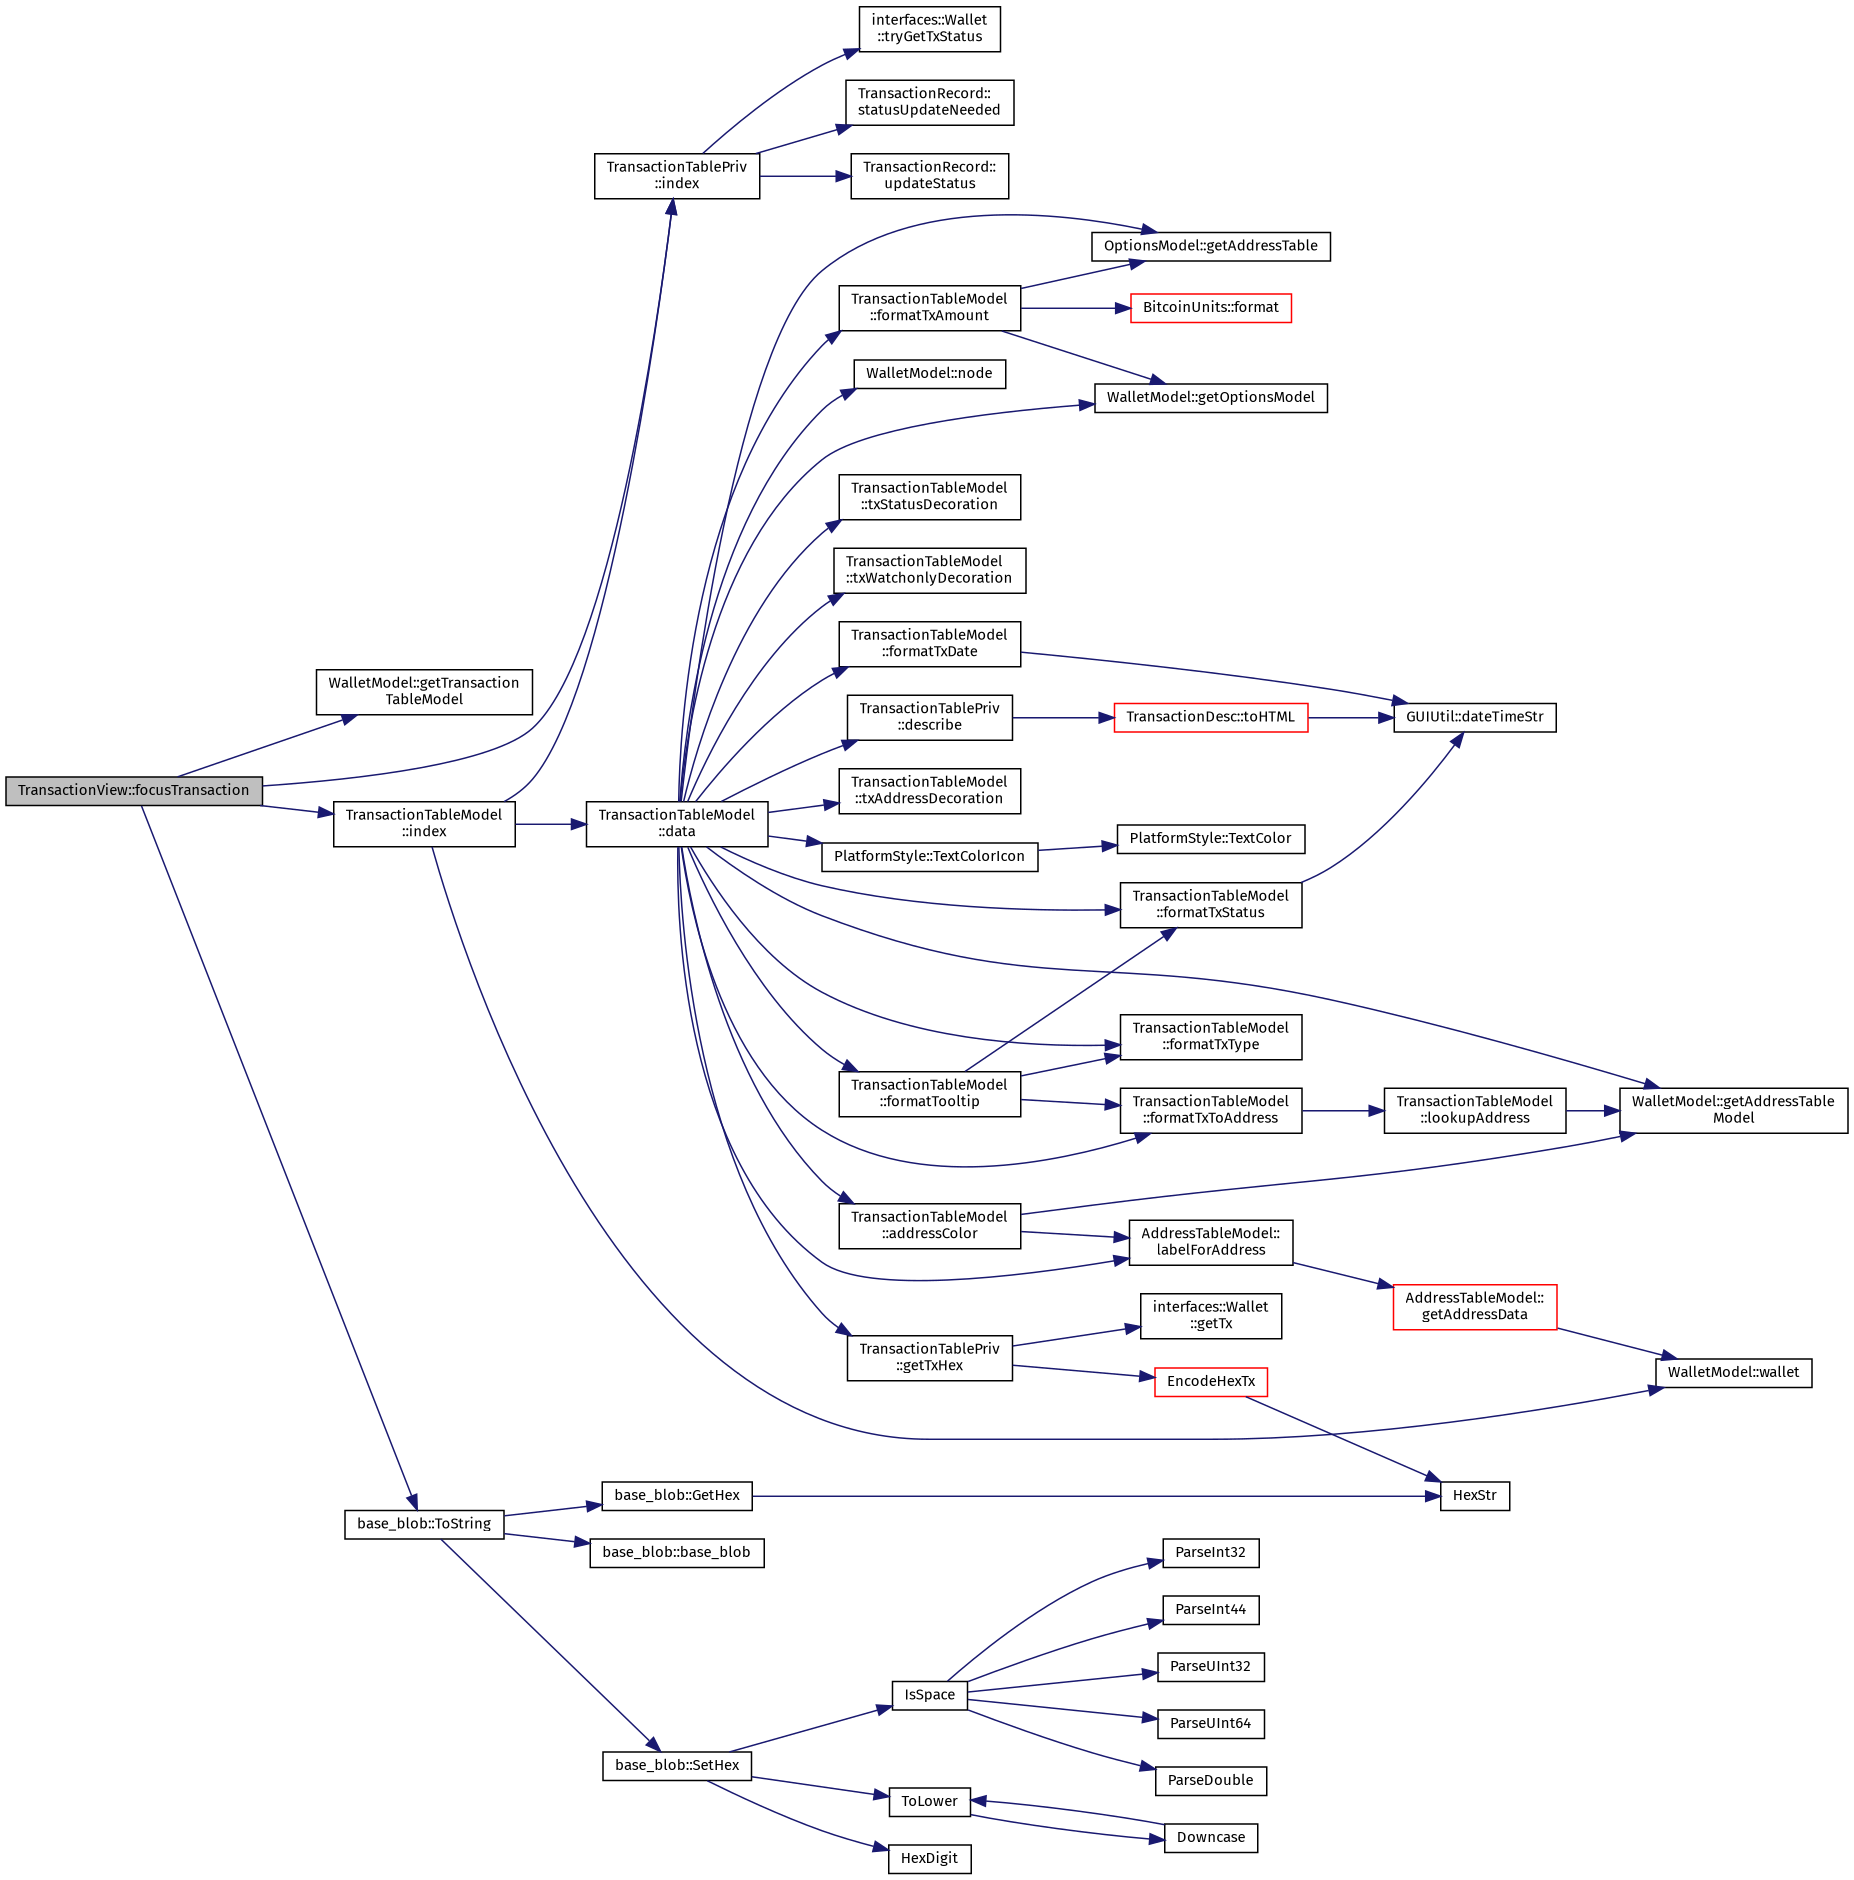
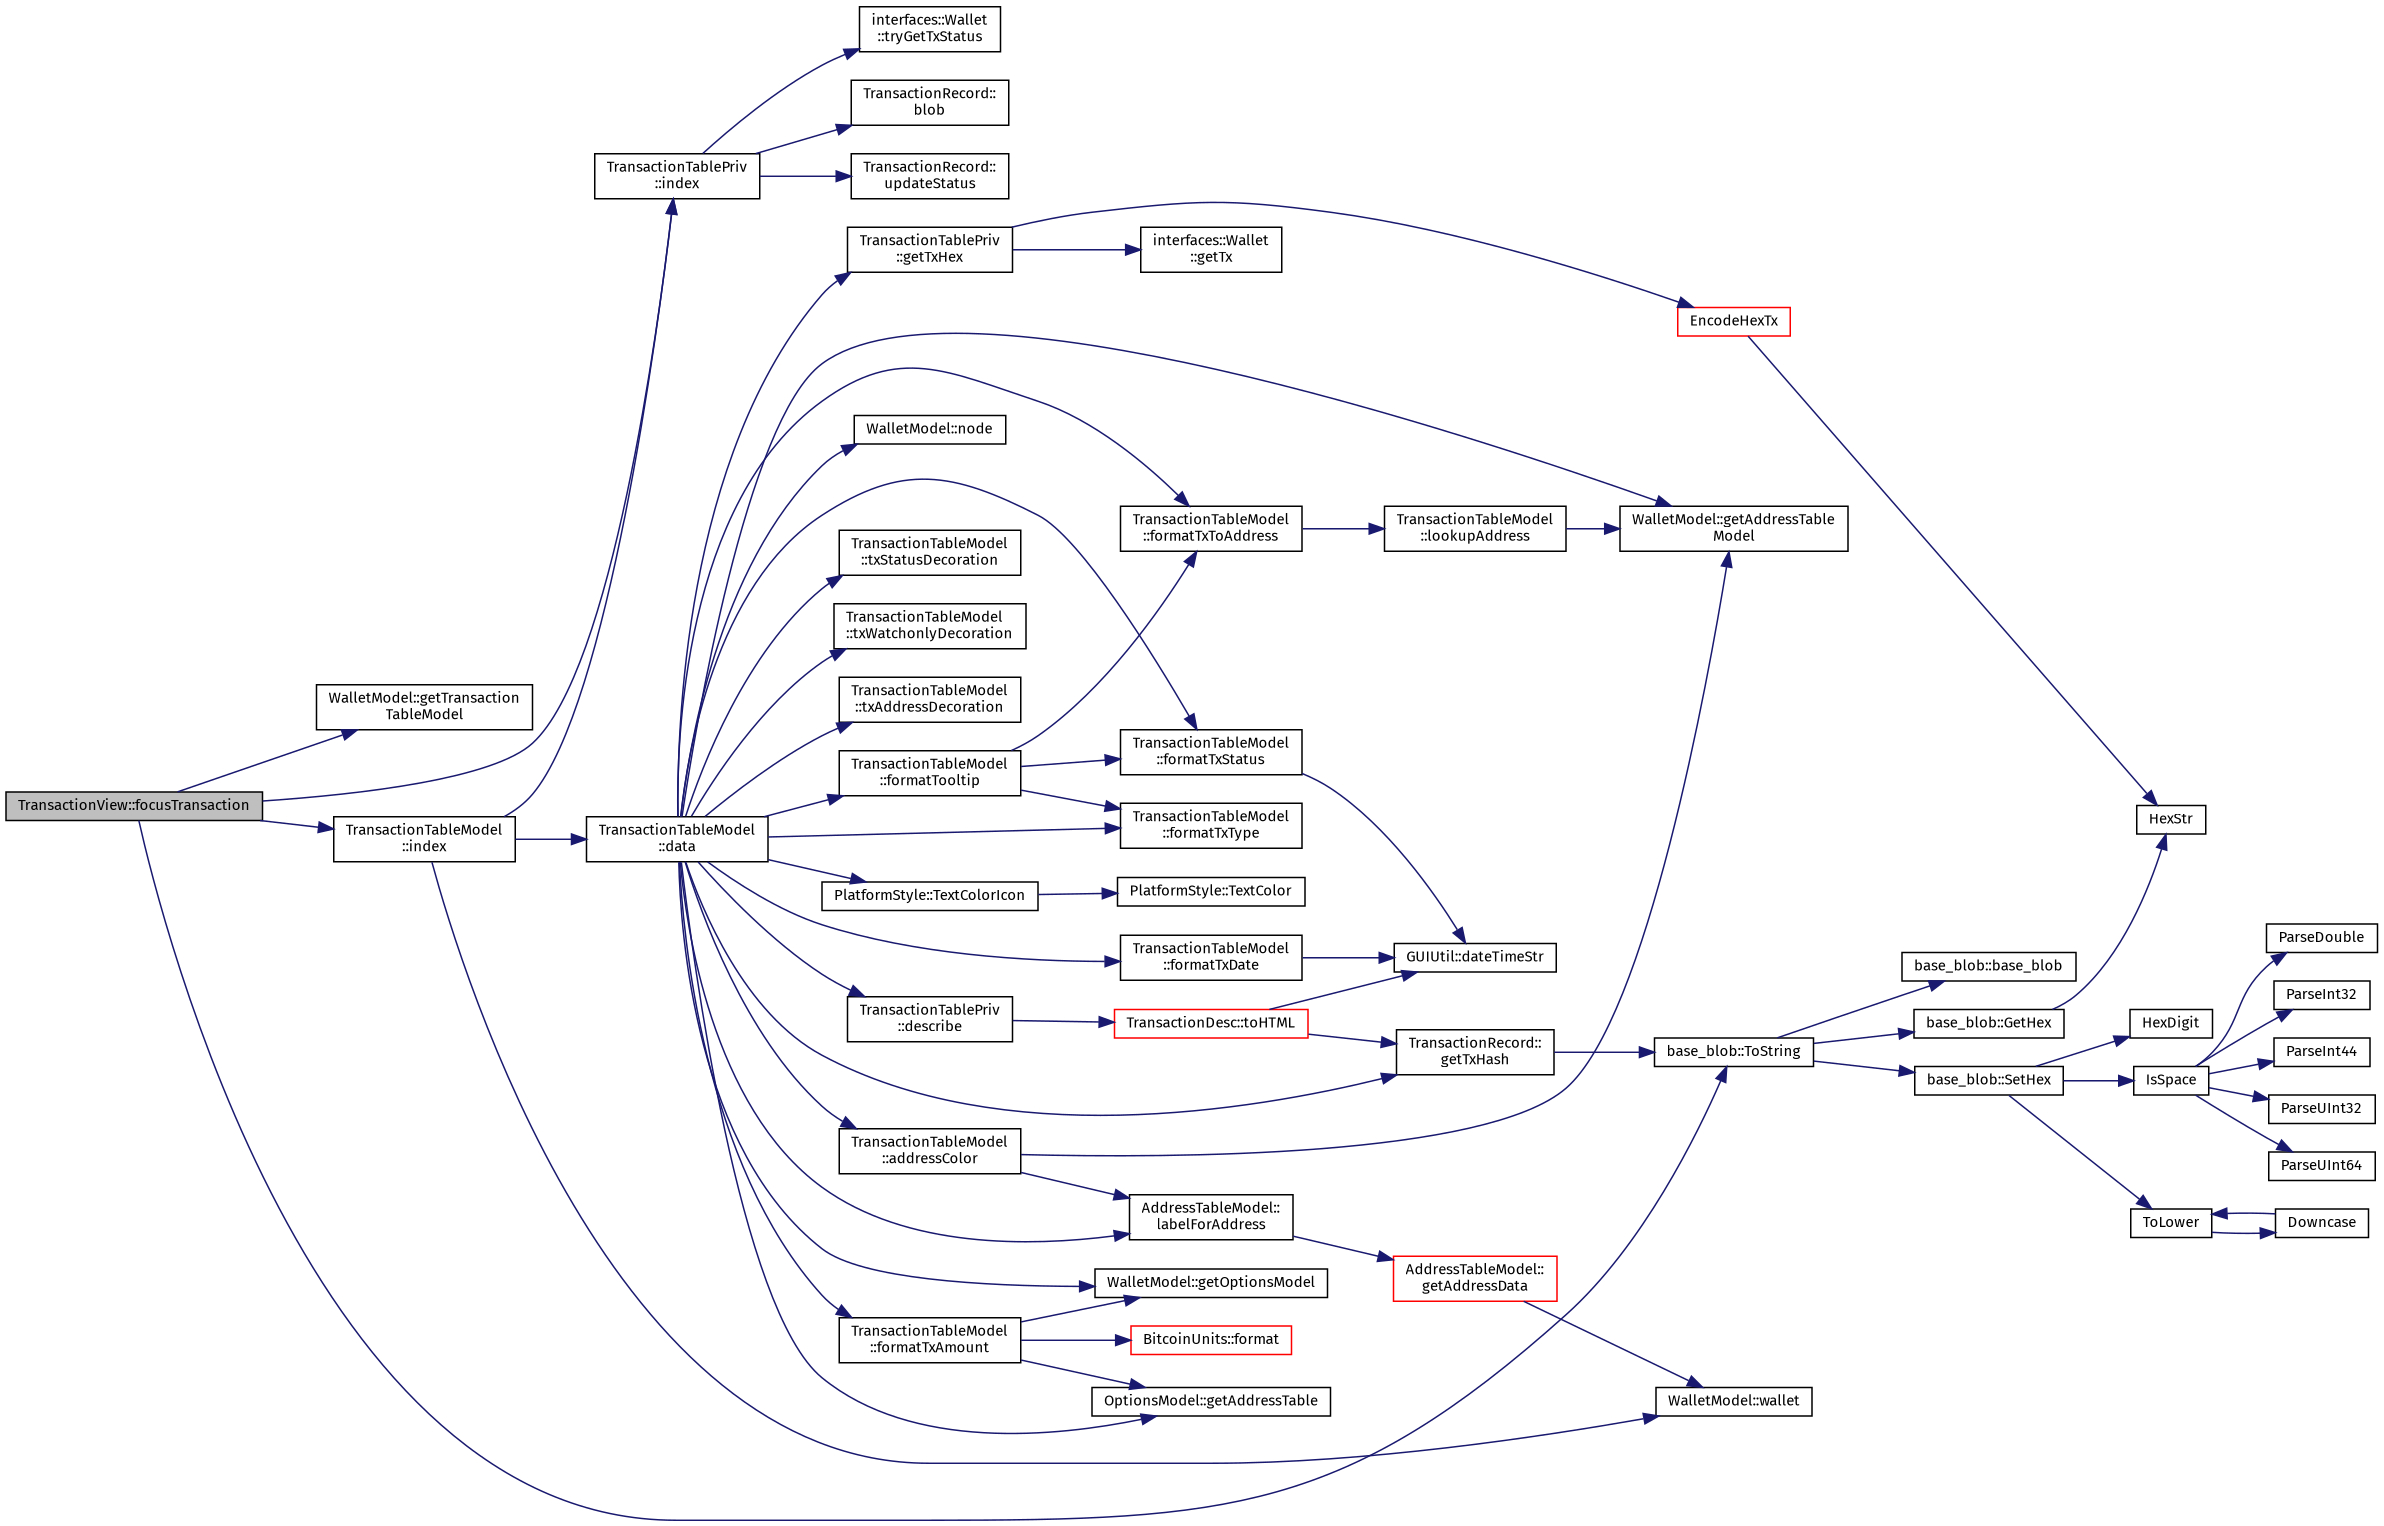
(930, 103) -> (930, 103)
none -> (1475, 1052)
